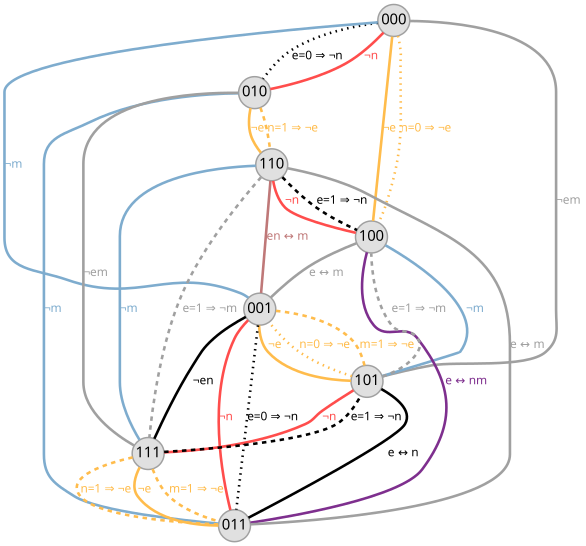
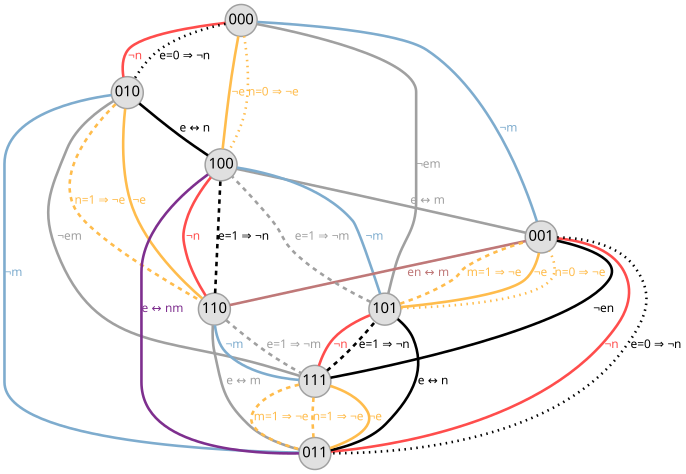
none -> (173, 130)
